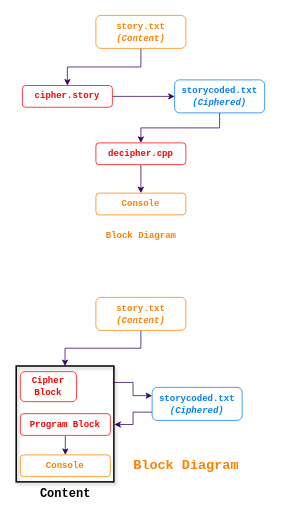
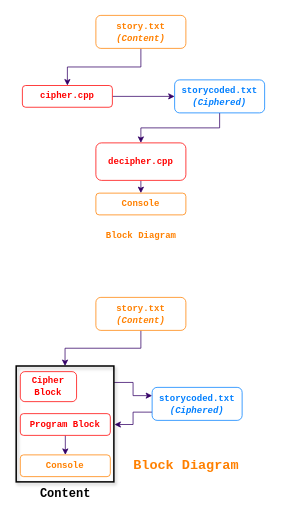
(67, 96) -> (67, 96)
(141, 154) -> (141, 162)
